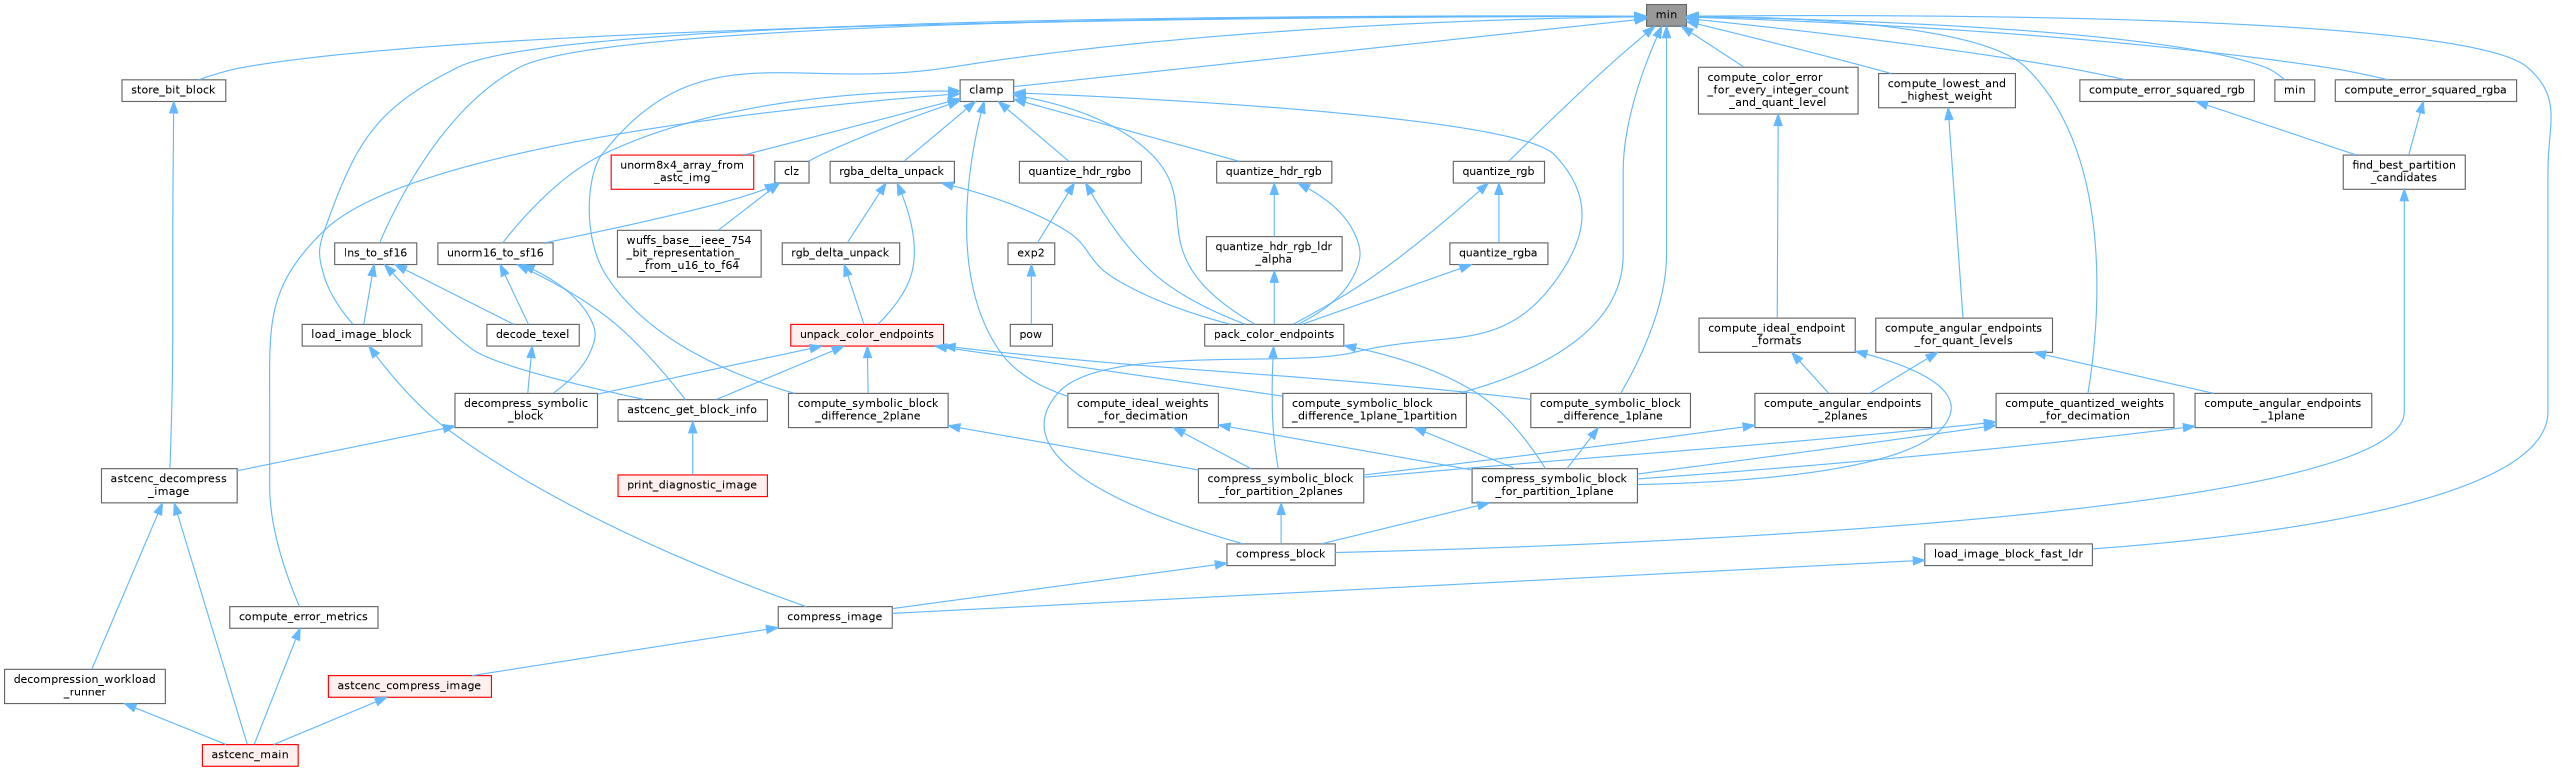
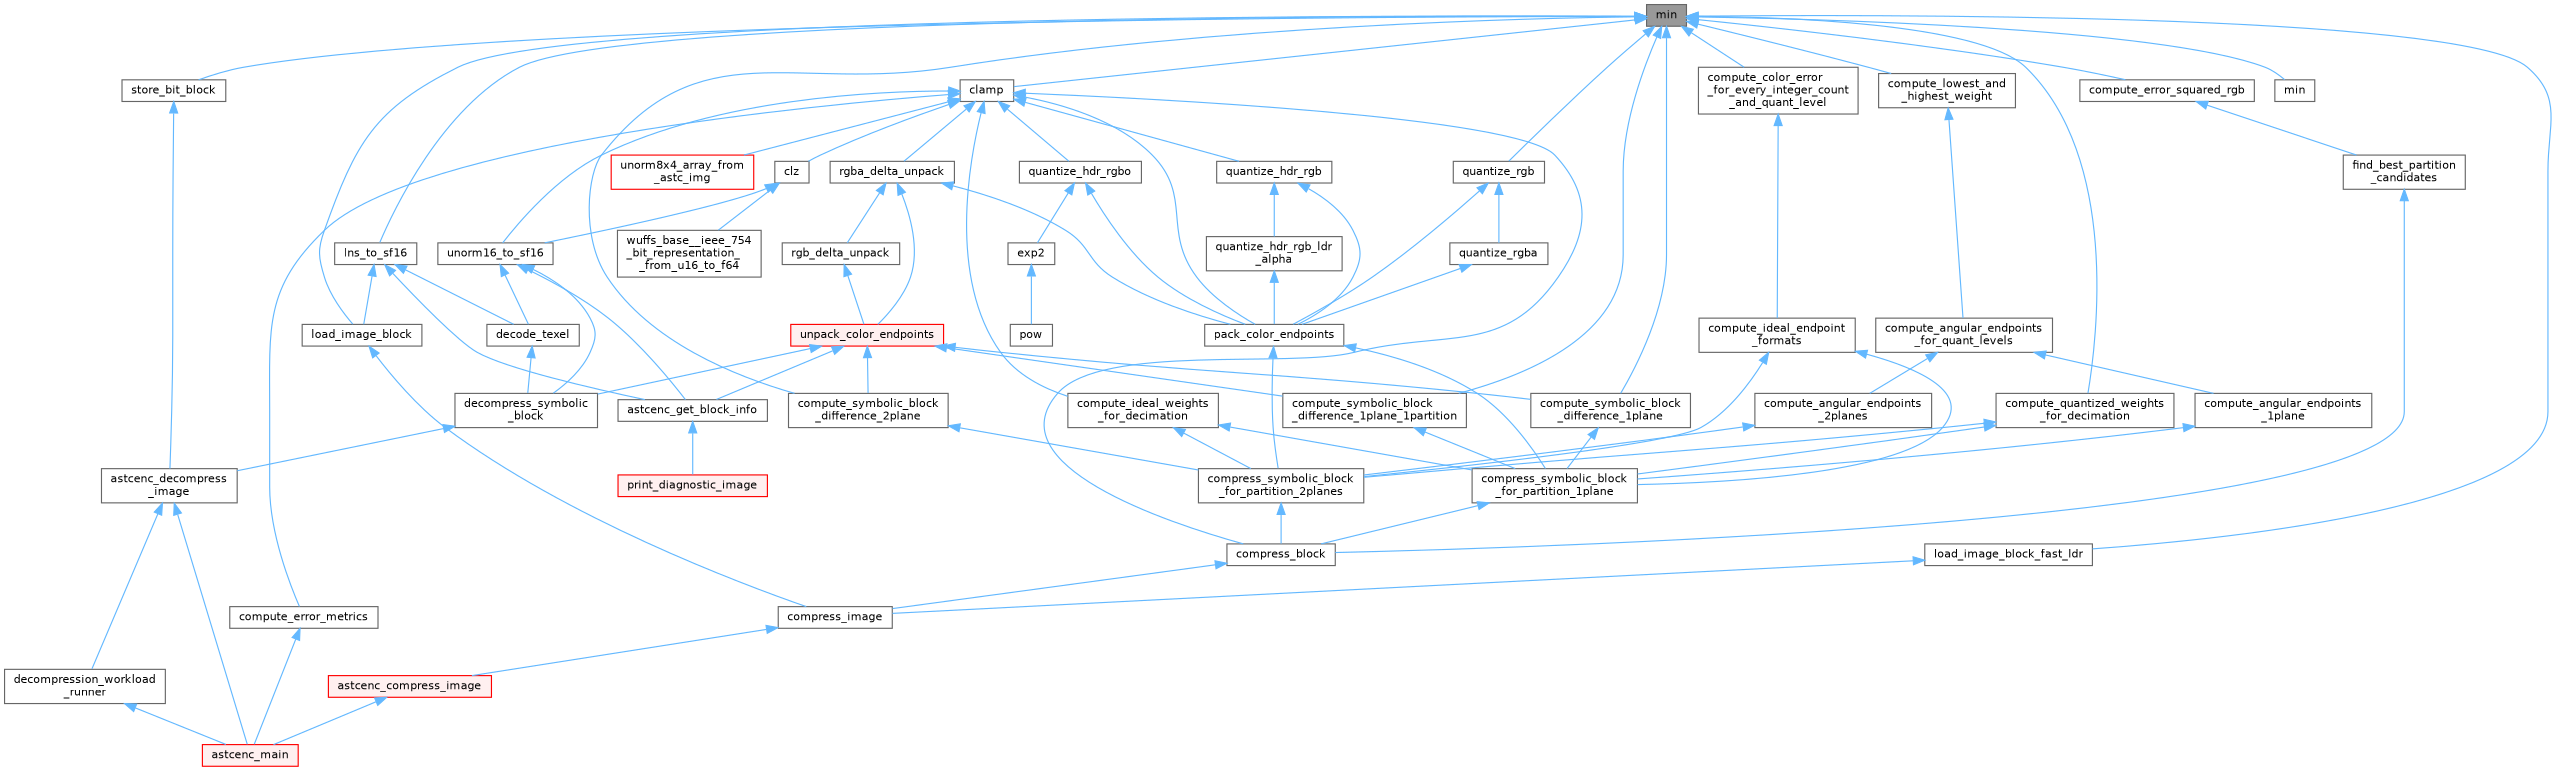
(2426, 91) -> none
(1814, 377) -> (1578, 452)
